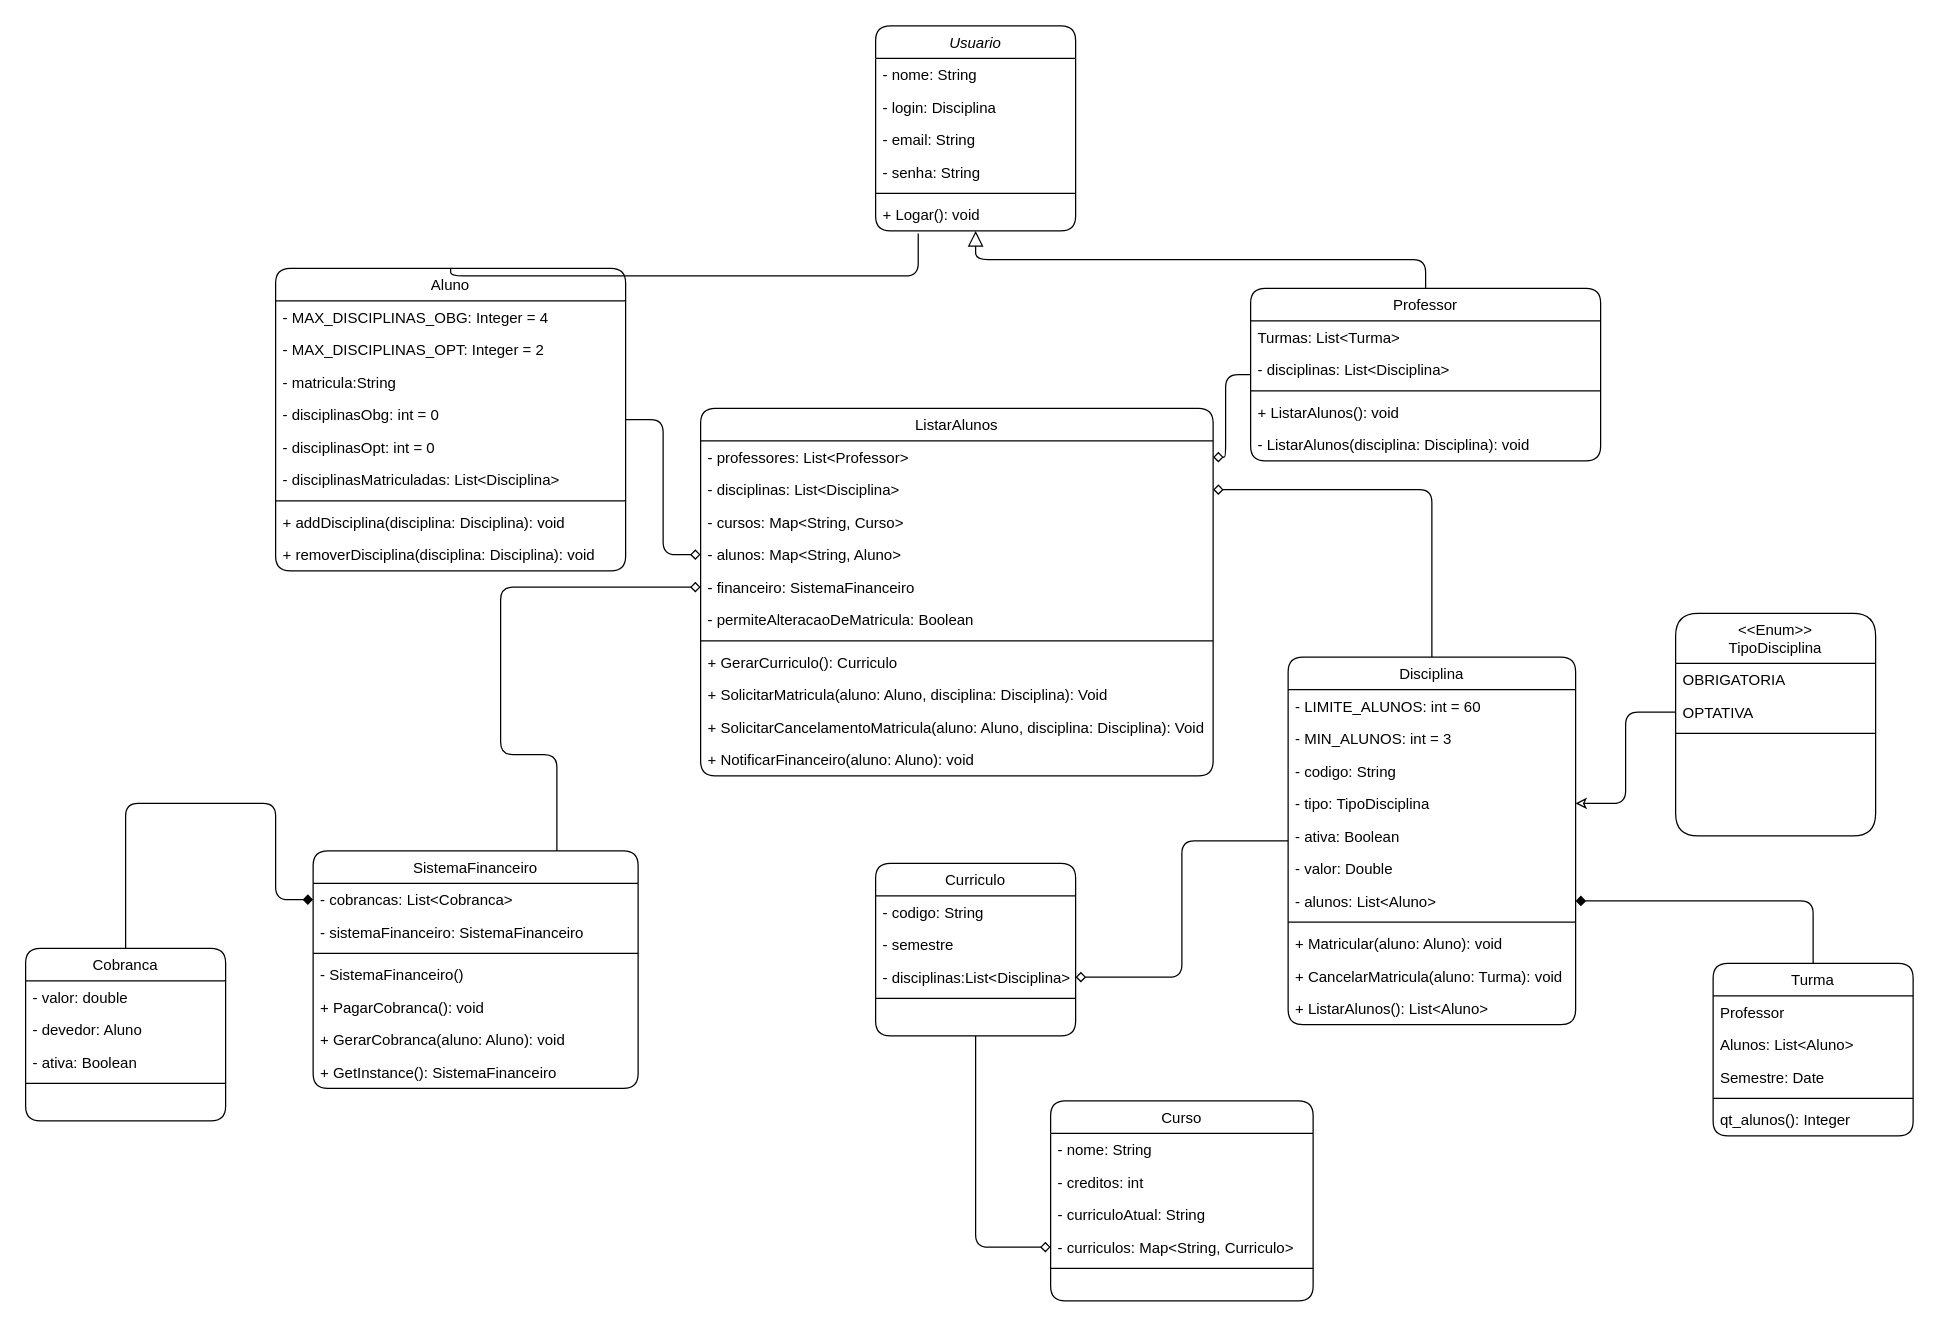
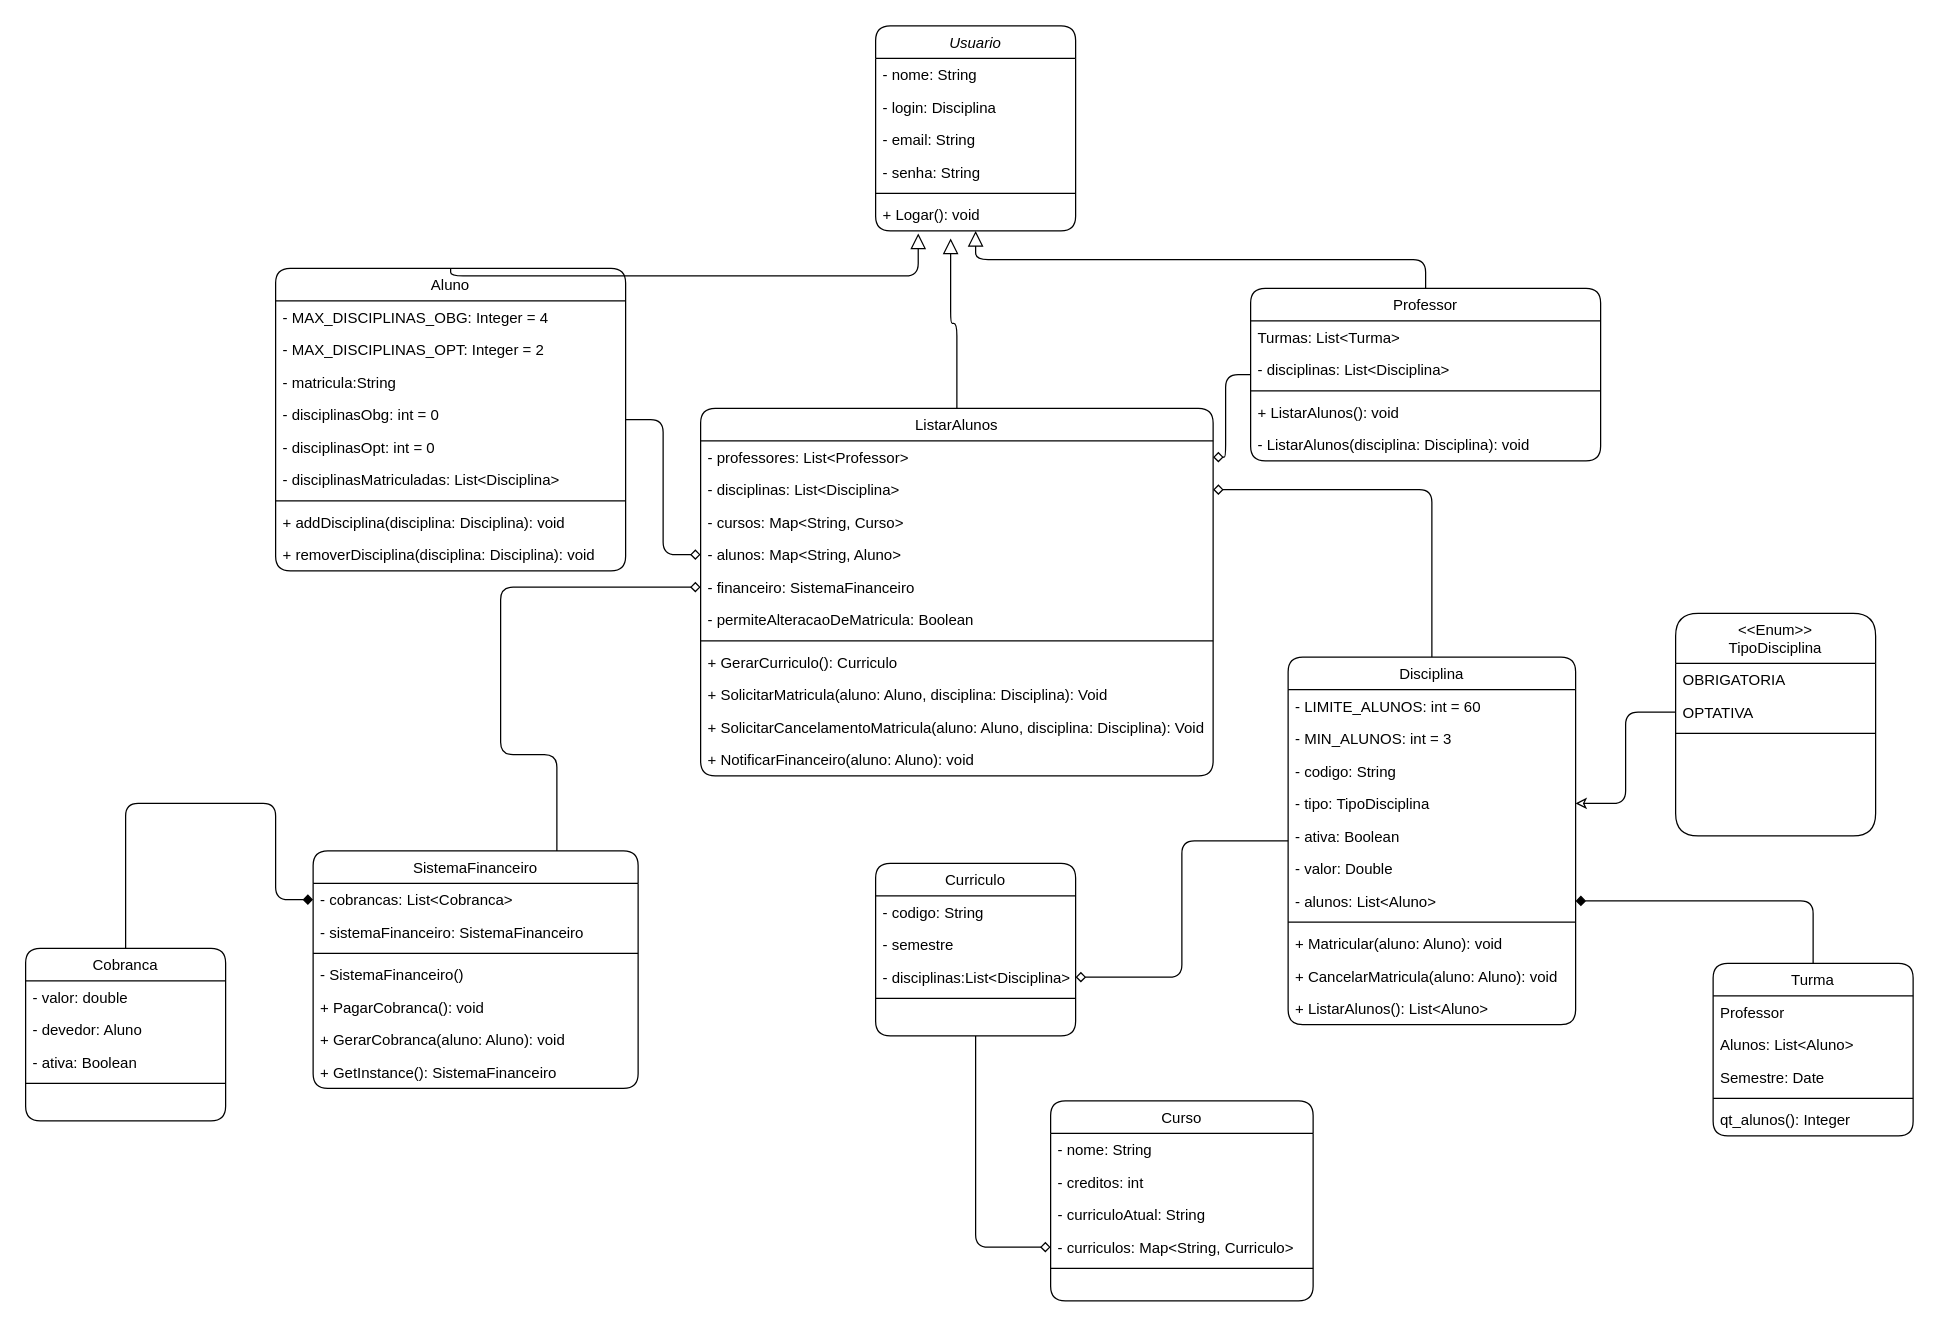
(918, 242) -> (918, 249)
none -> (957, 329)
(1439, 976) -> (1437, 976)
